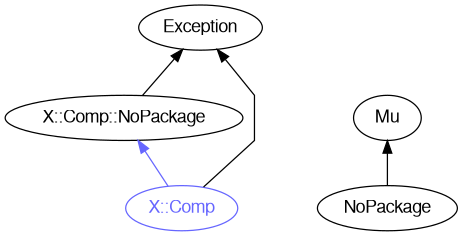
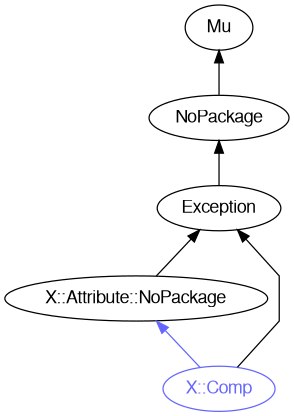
(124, 118) -> (136, 298)
none -> (219, 169)
